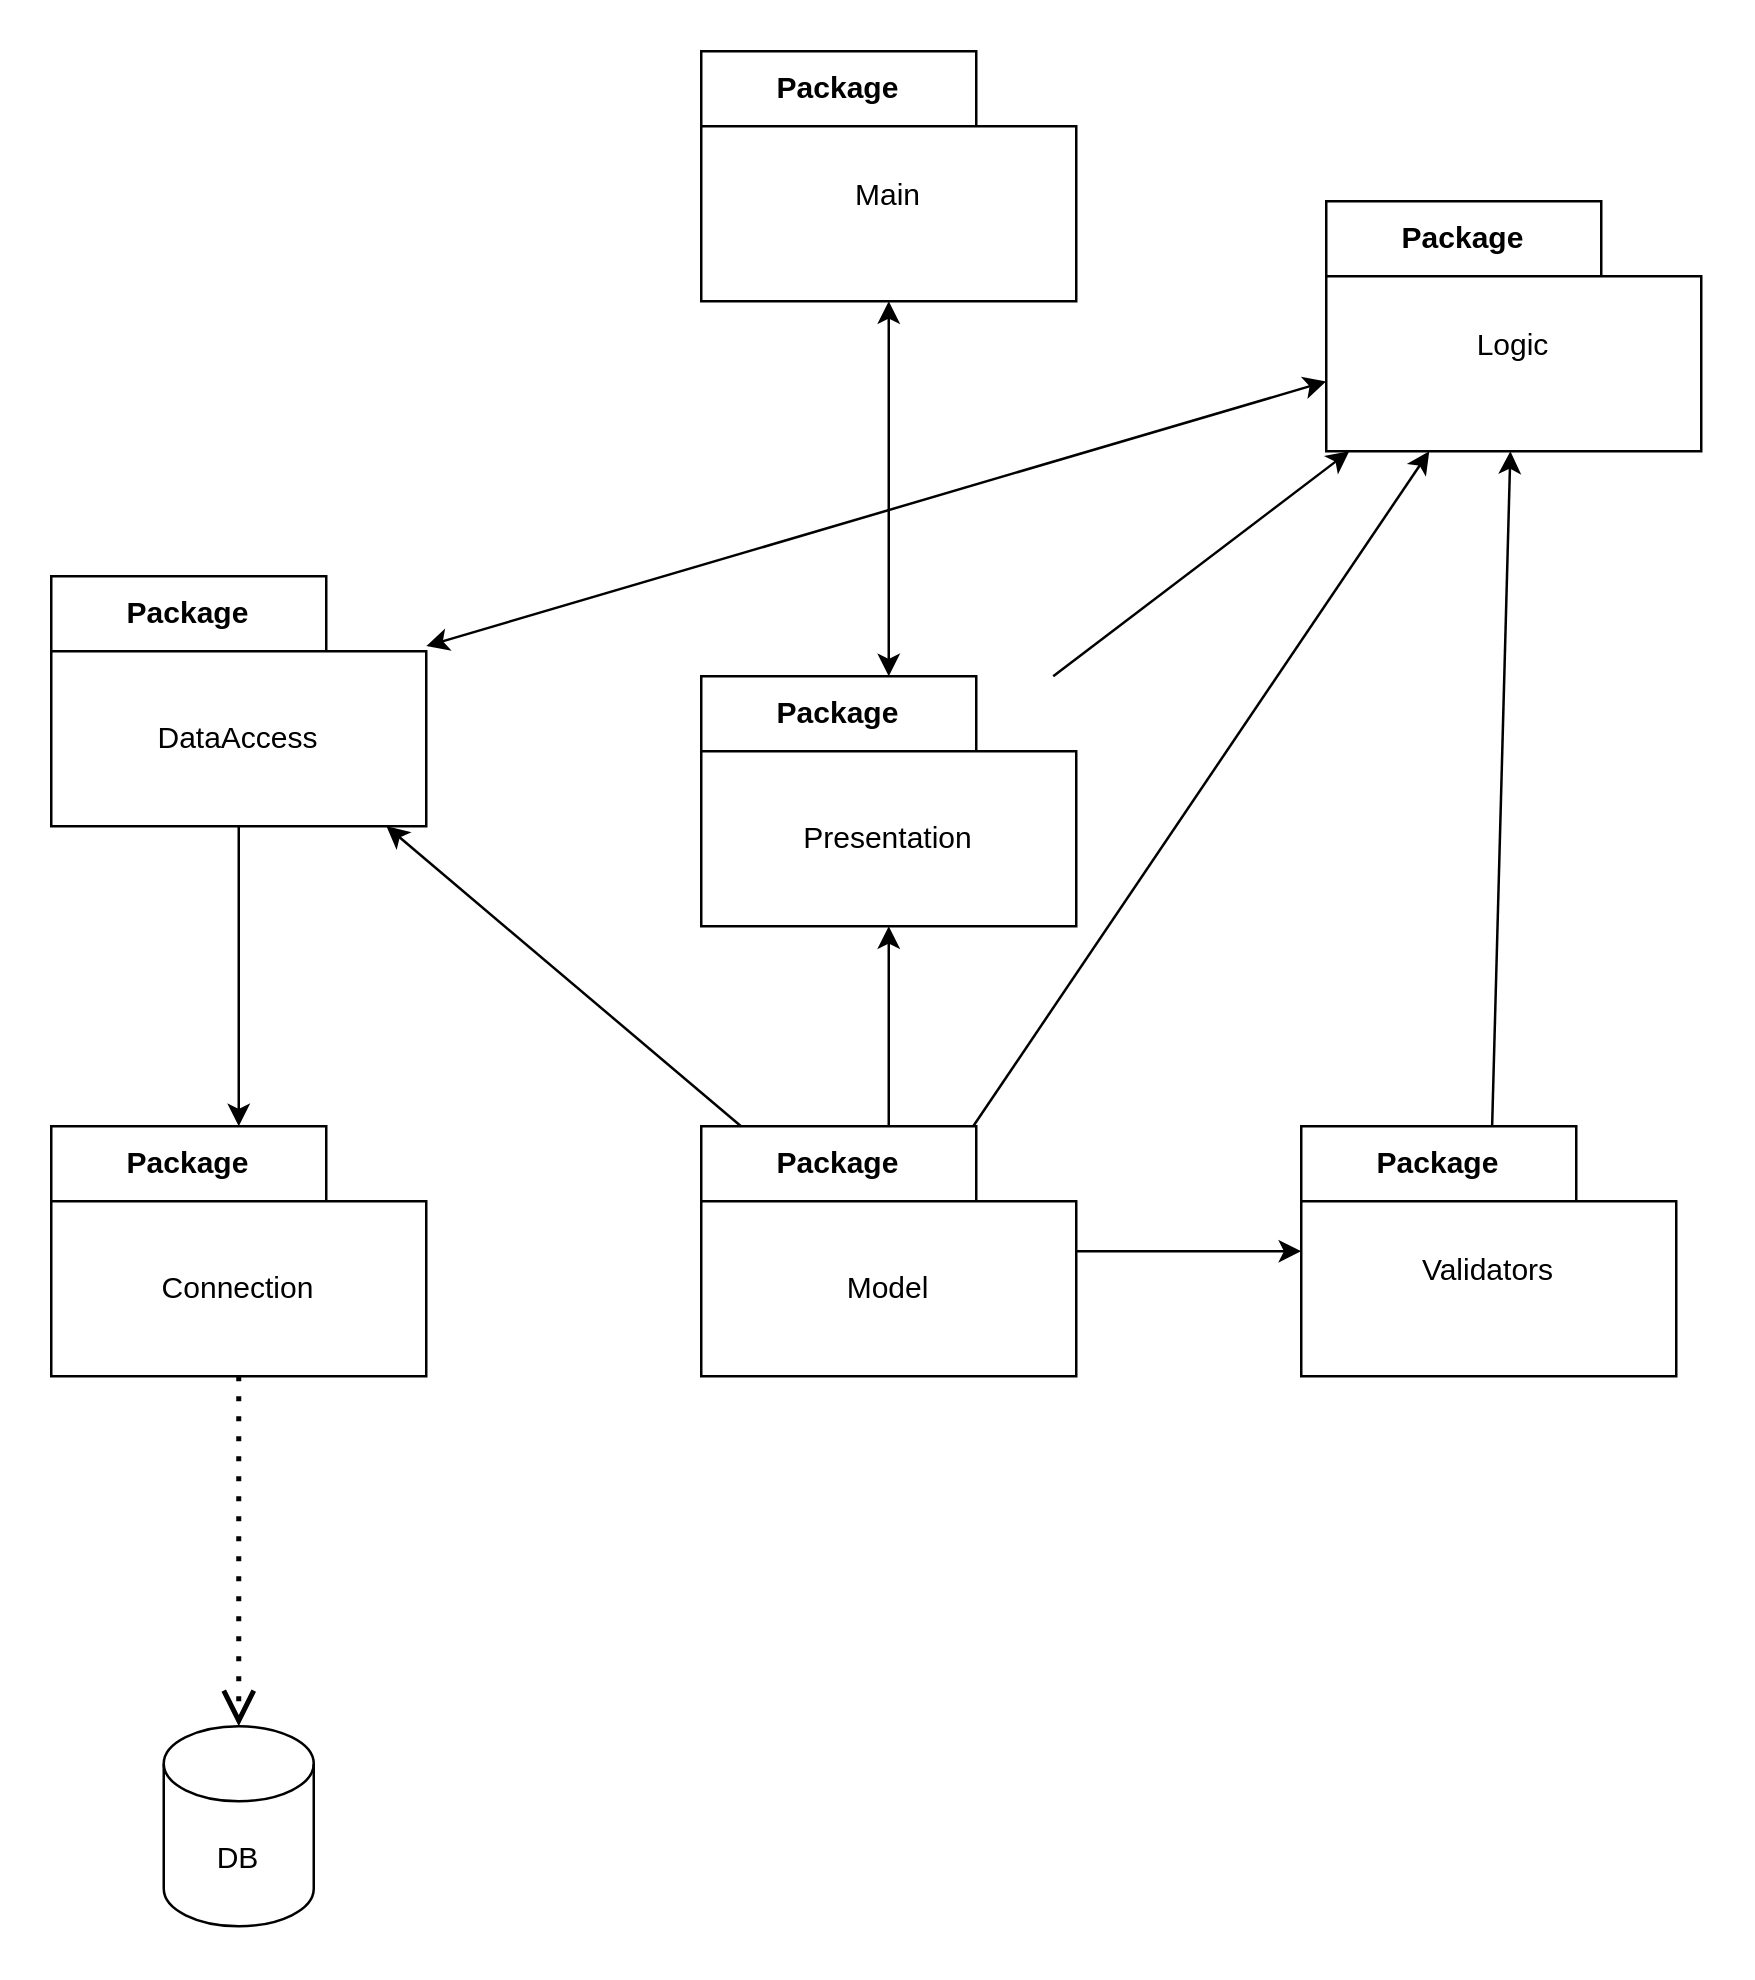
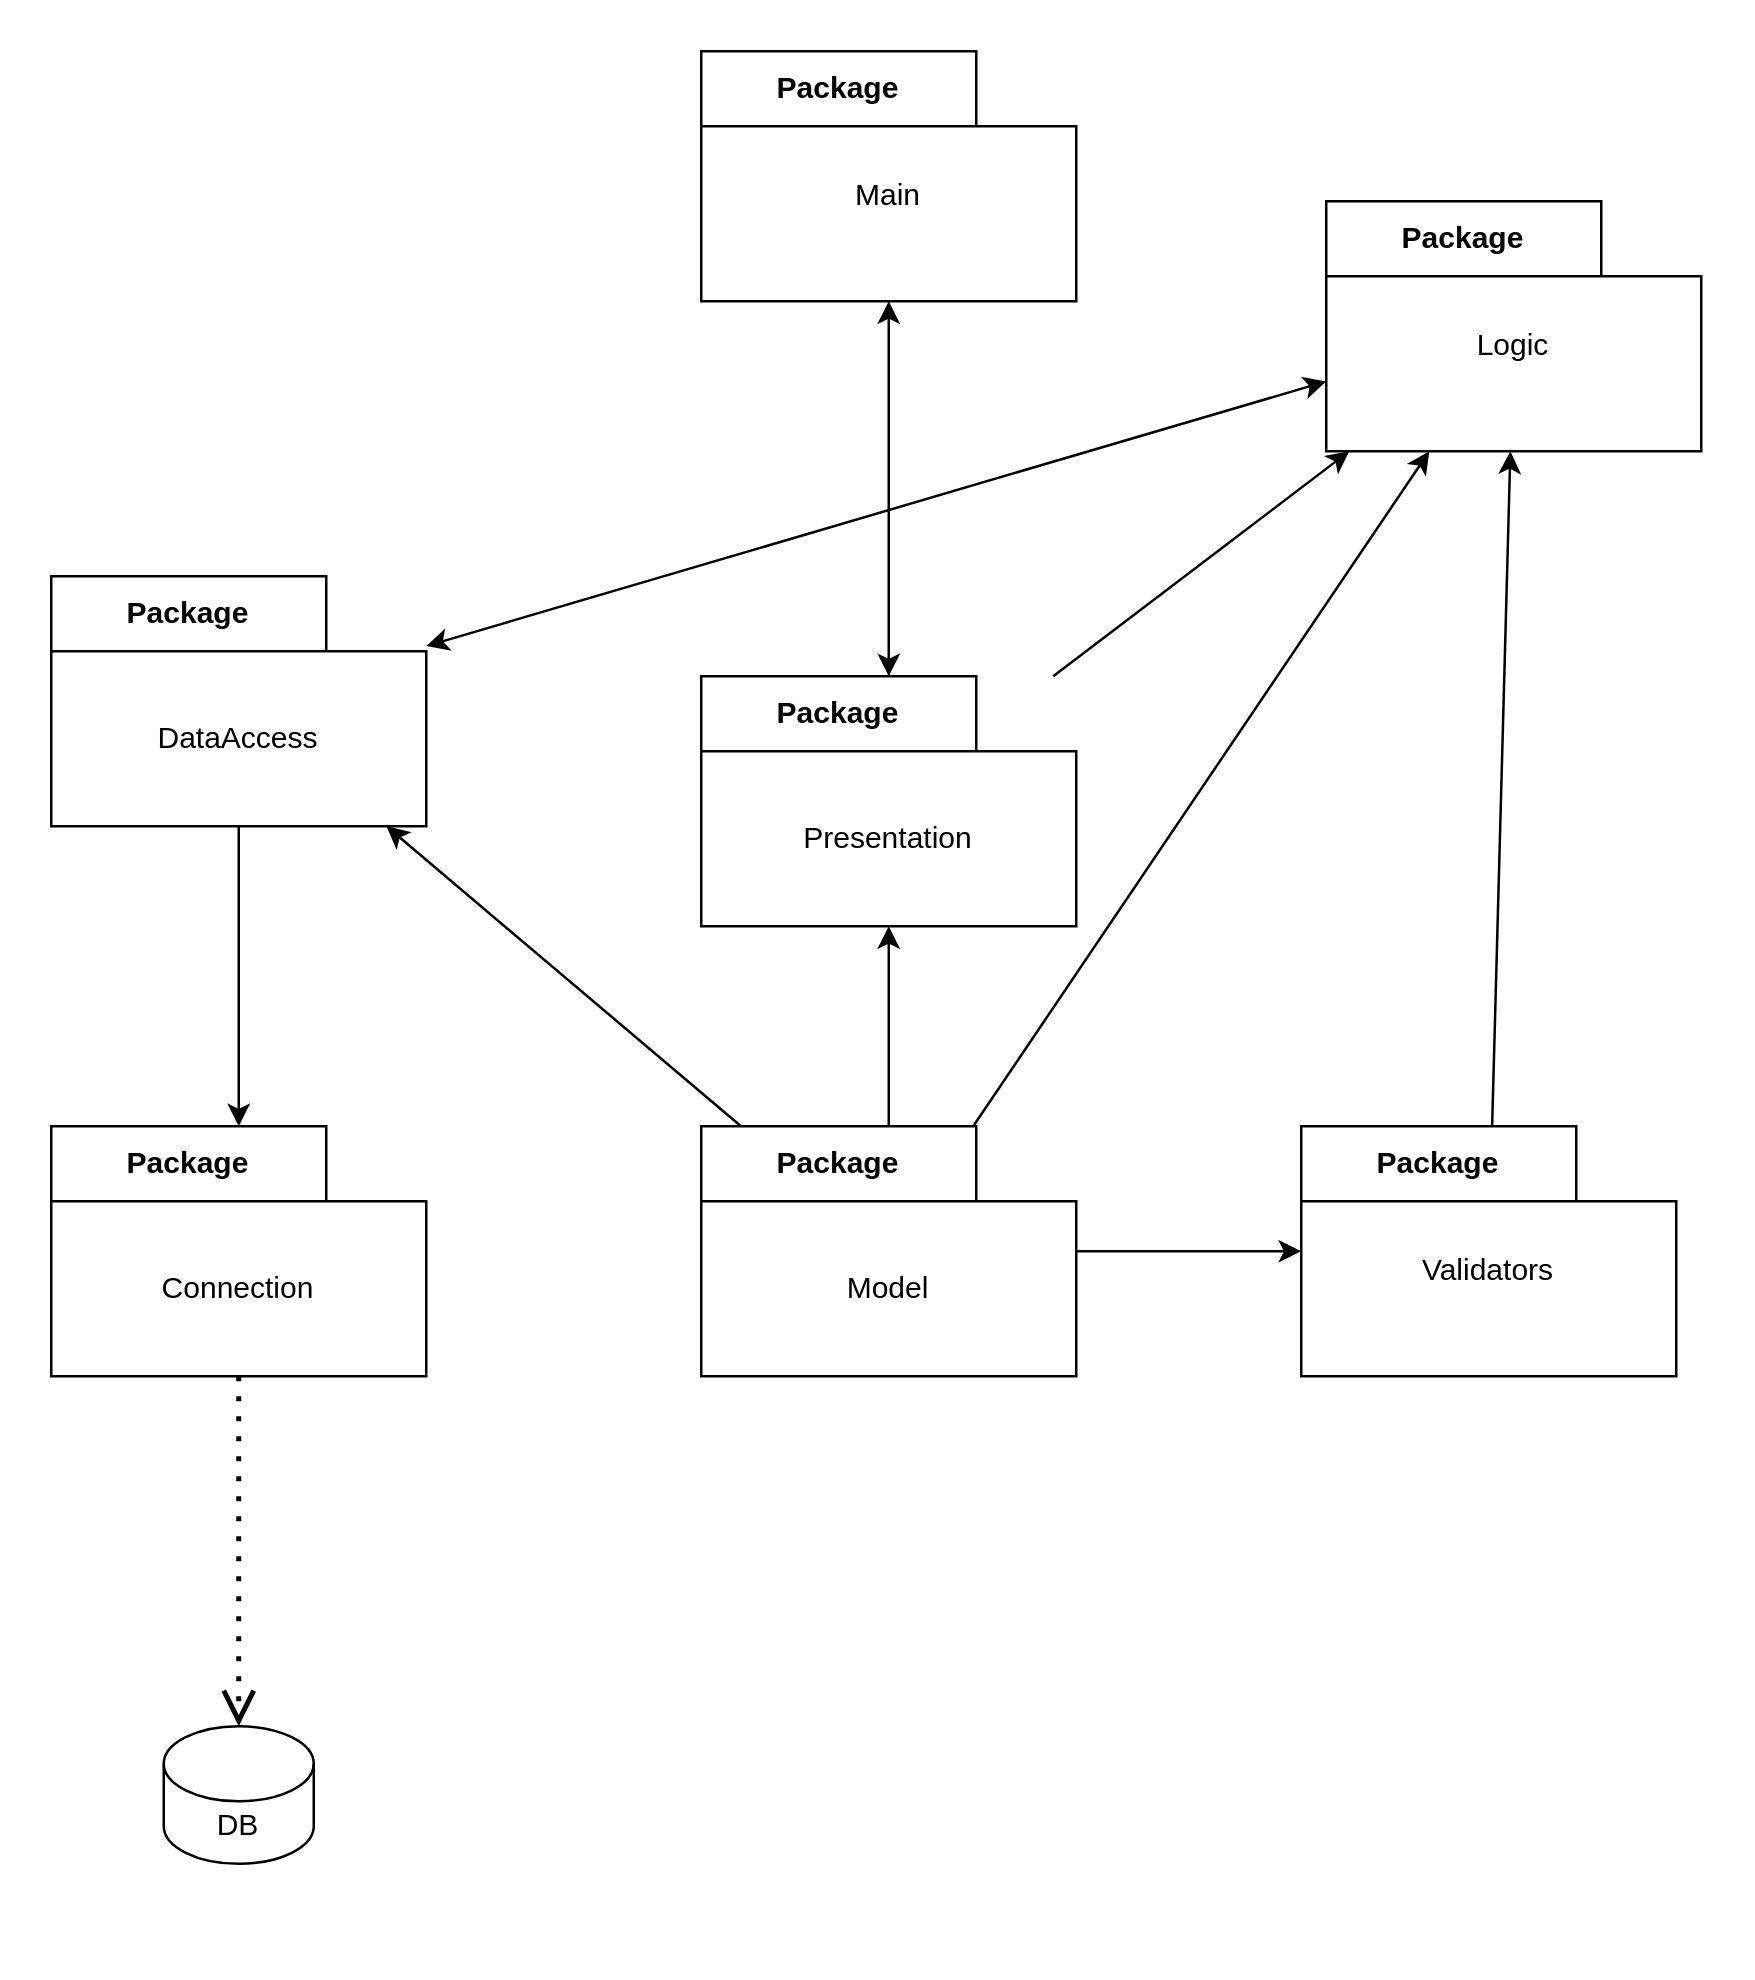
(239, 1826) -> (239, 1795)
